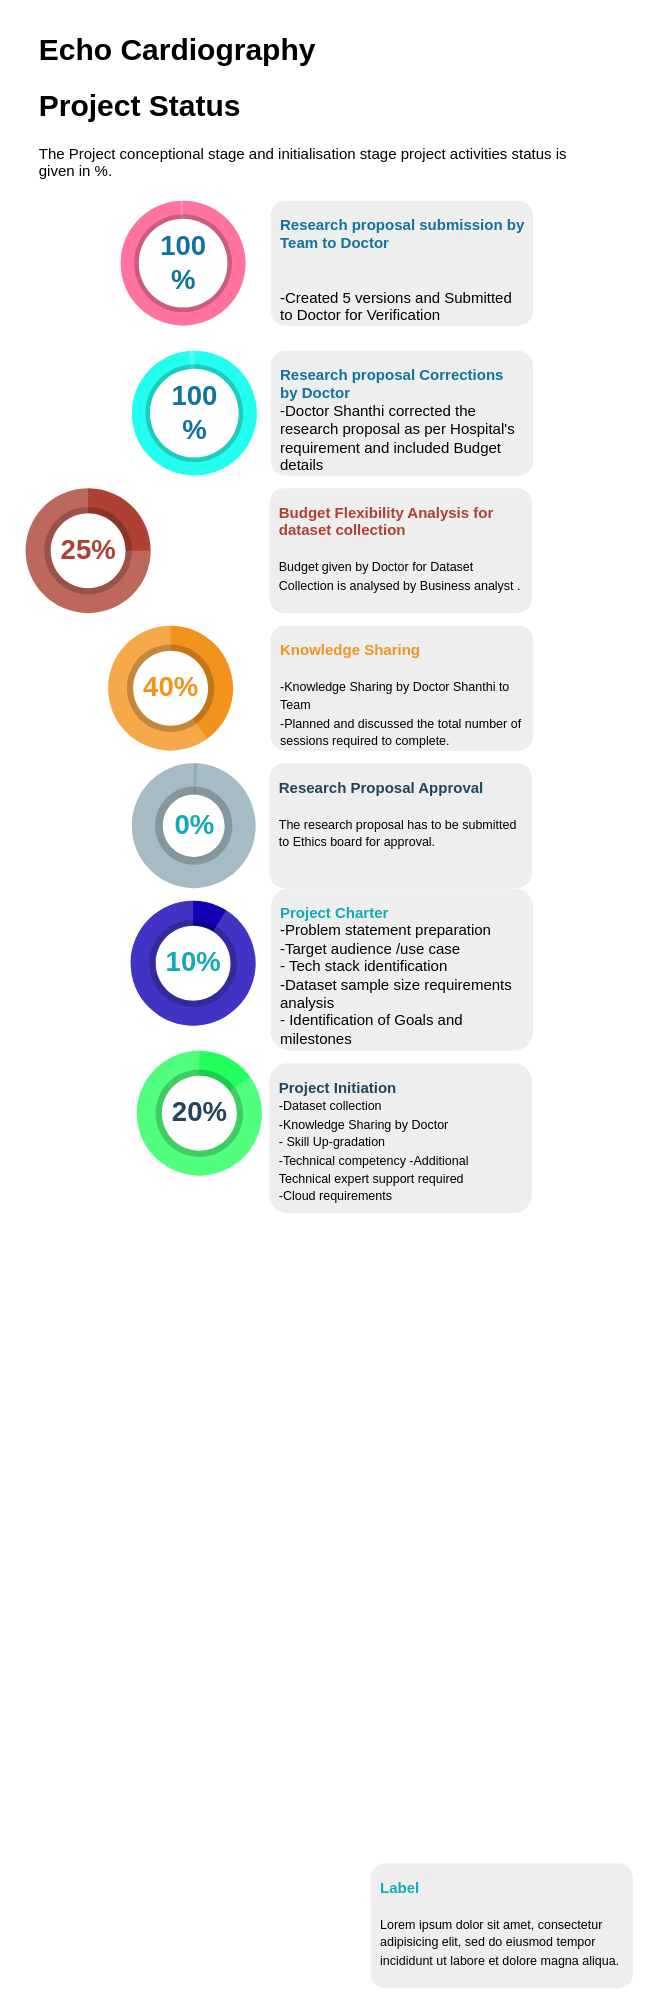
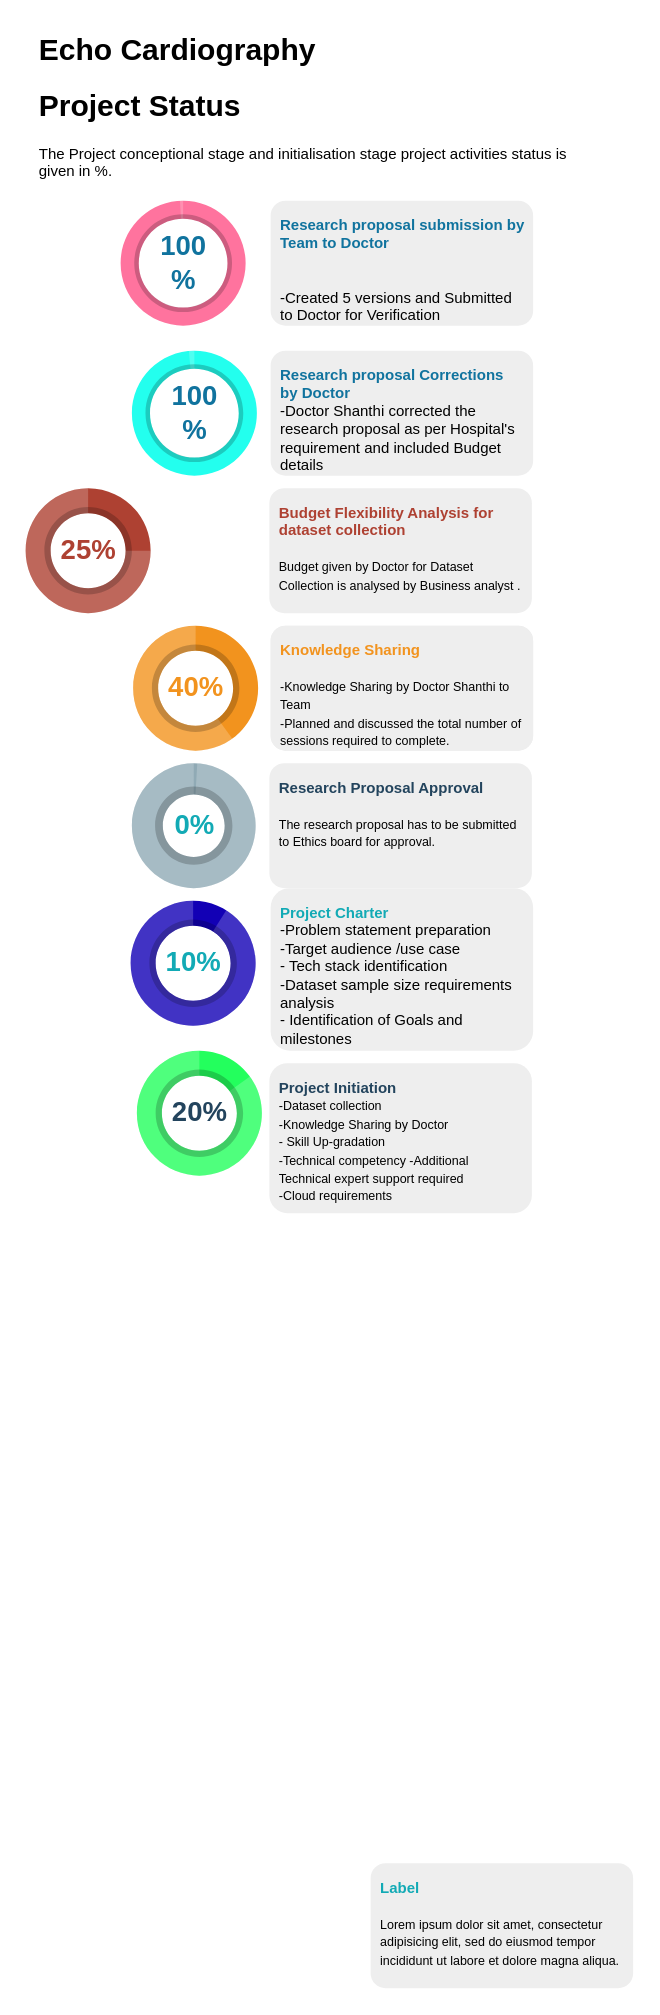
(171, 688) -> (196, 688)
